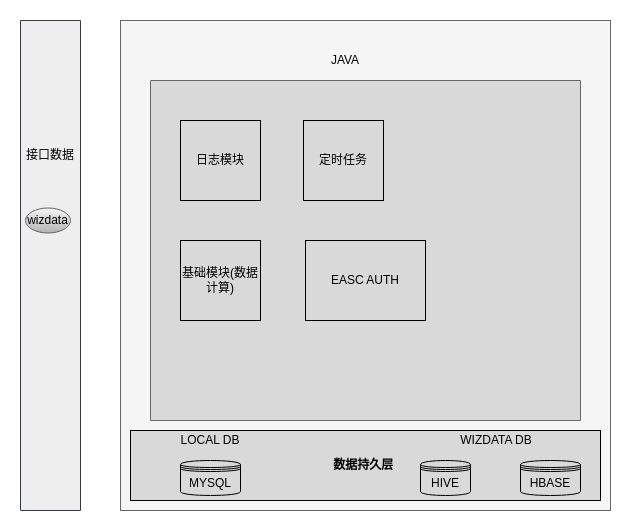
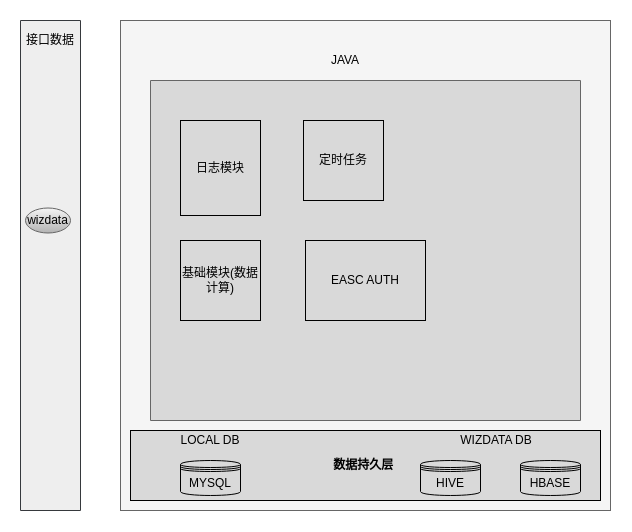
(51, 156) -> (51, 41)
(221, 161) -> (221, 168)
(446, 478) -> (451, 478)
